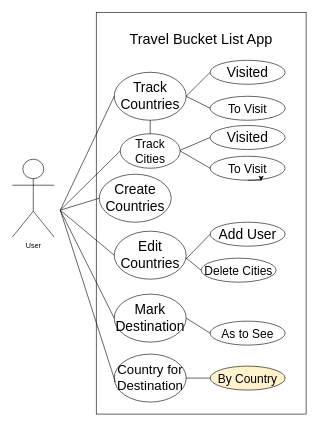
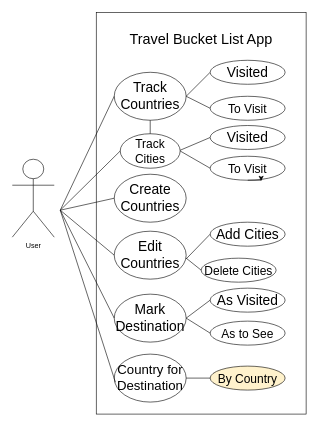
(135, 198) -> (150, 198)
(248, 234) -> (248, 234)
none -> (248, 300)
none -> (199, 309)
